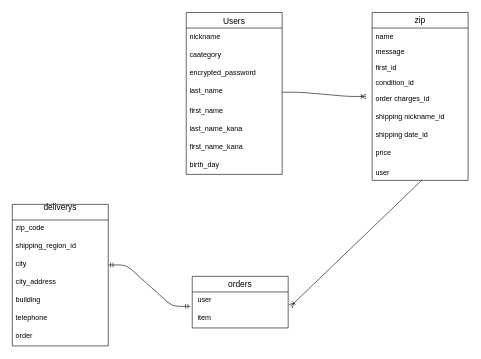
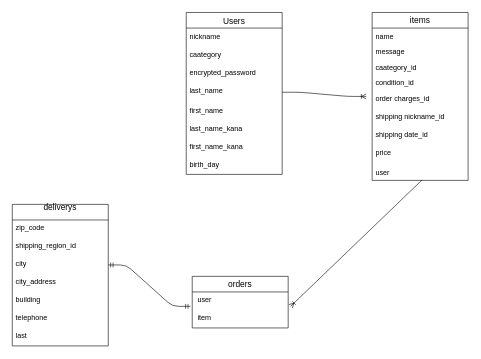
(420, 20) -> (420, 20)
(390, 67) -> (399, 67)
(26, 336) -> (23, 336)
